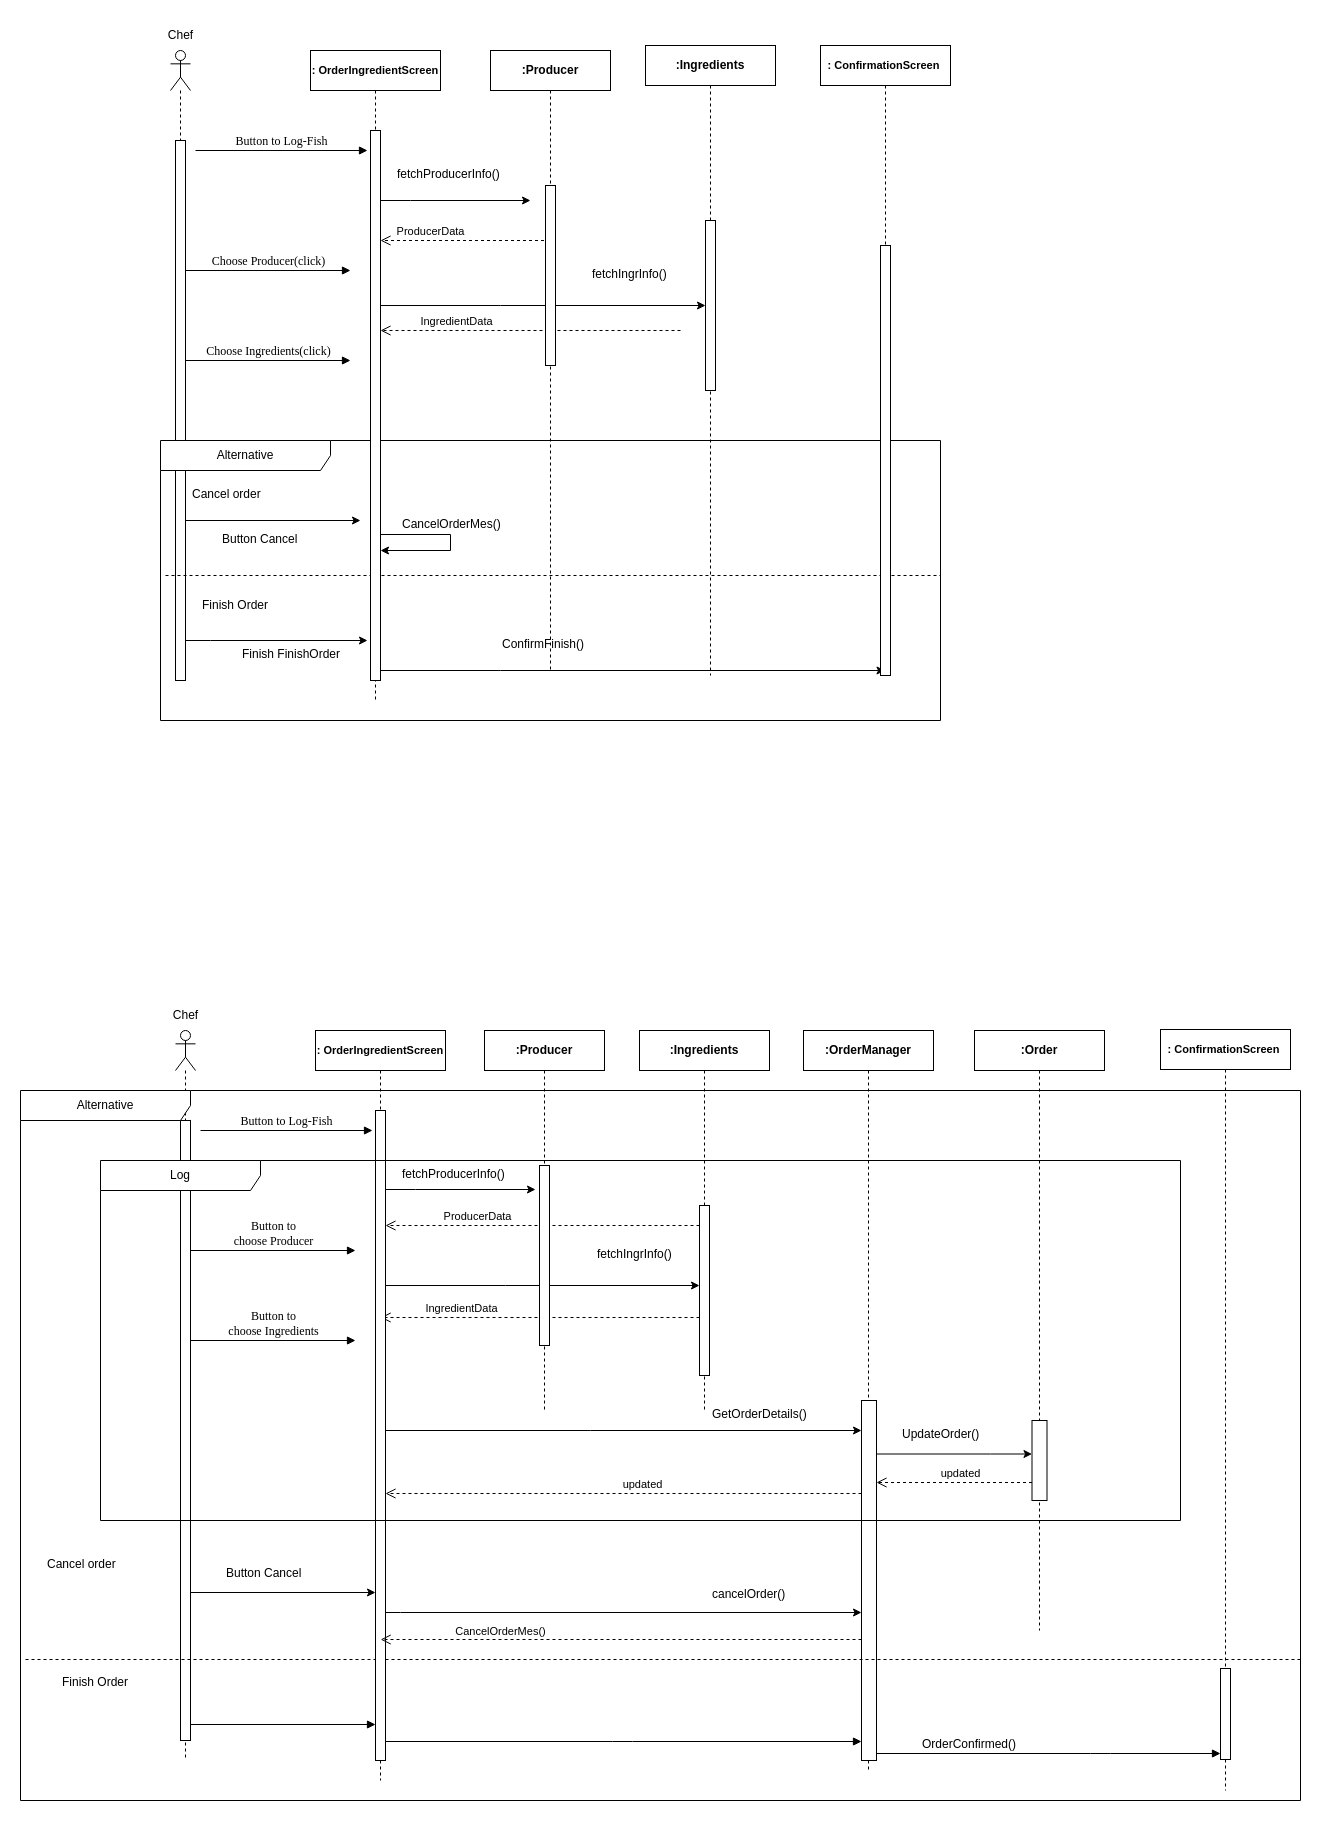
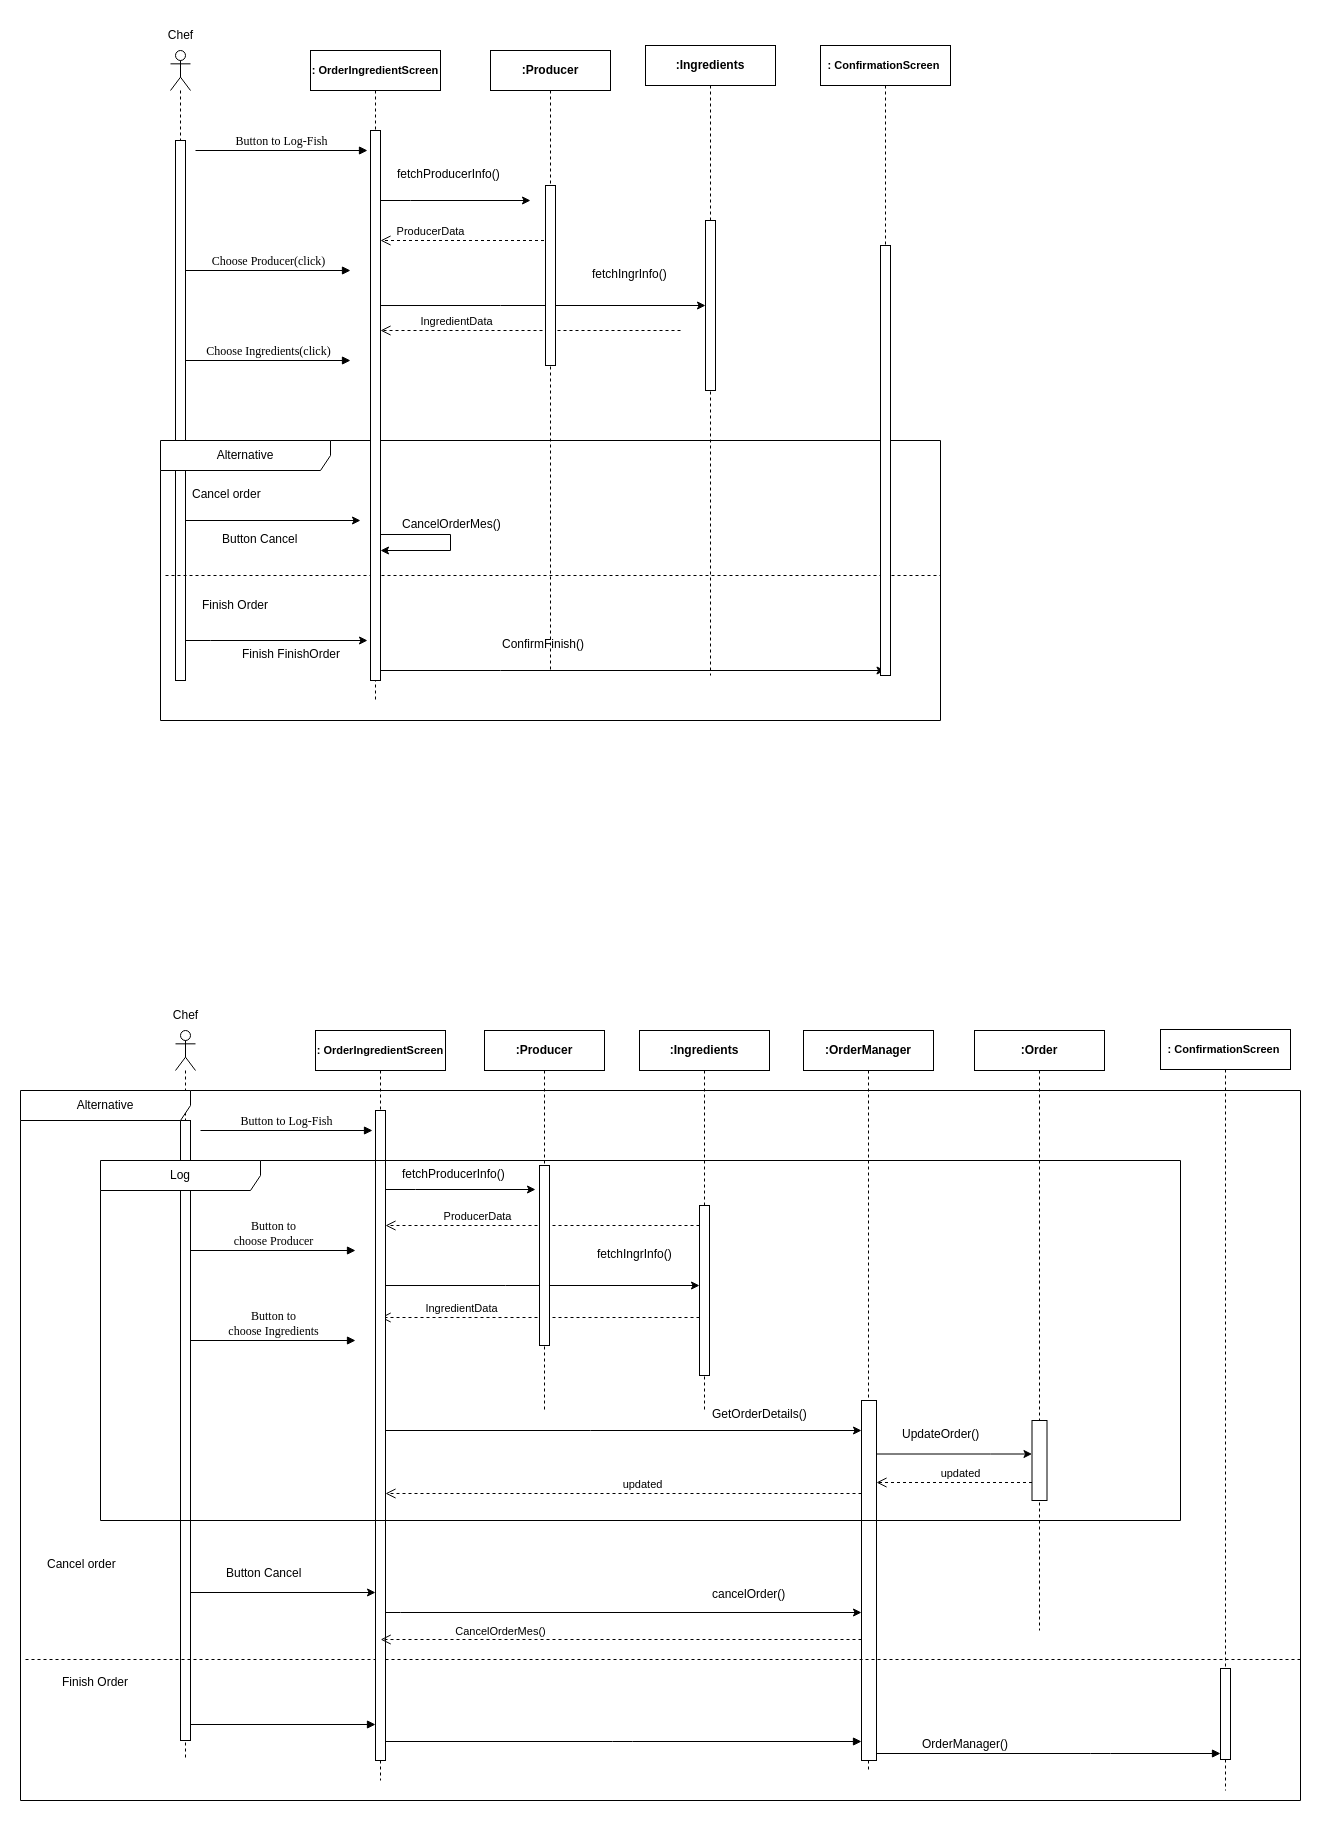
(972, 1752) -> (970, 1745)
